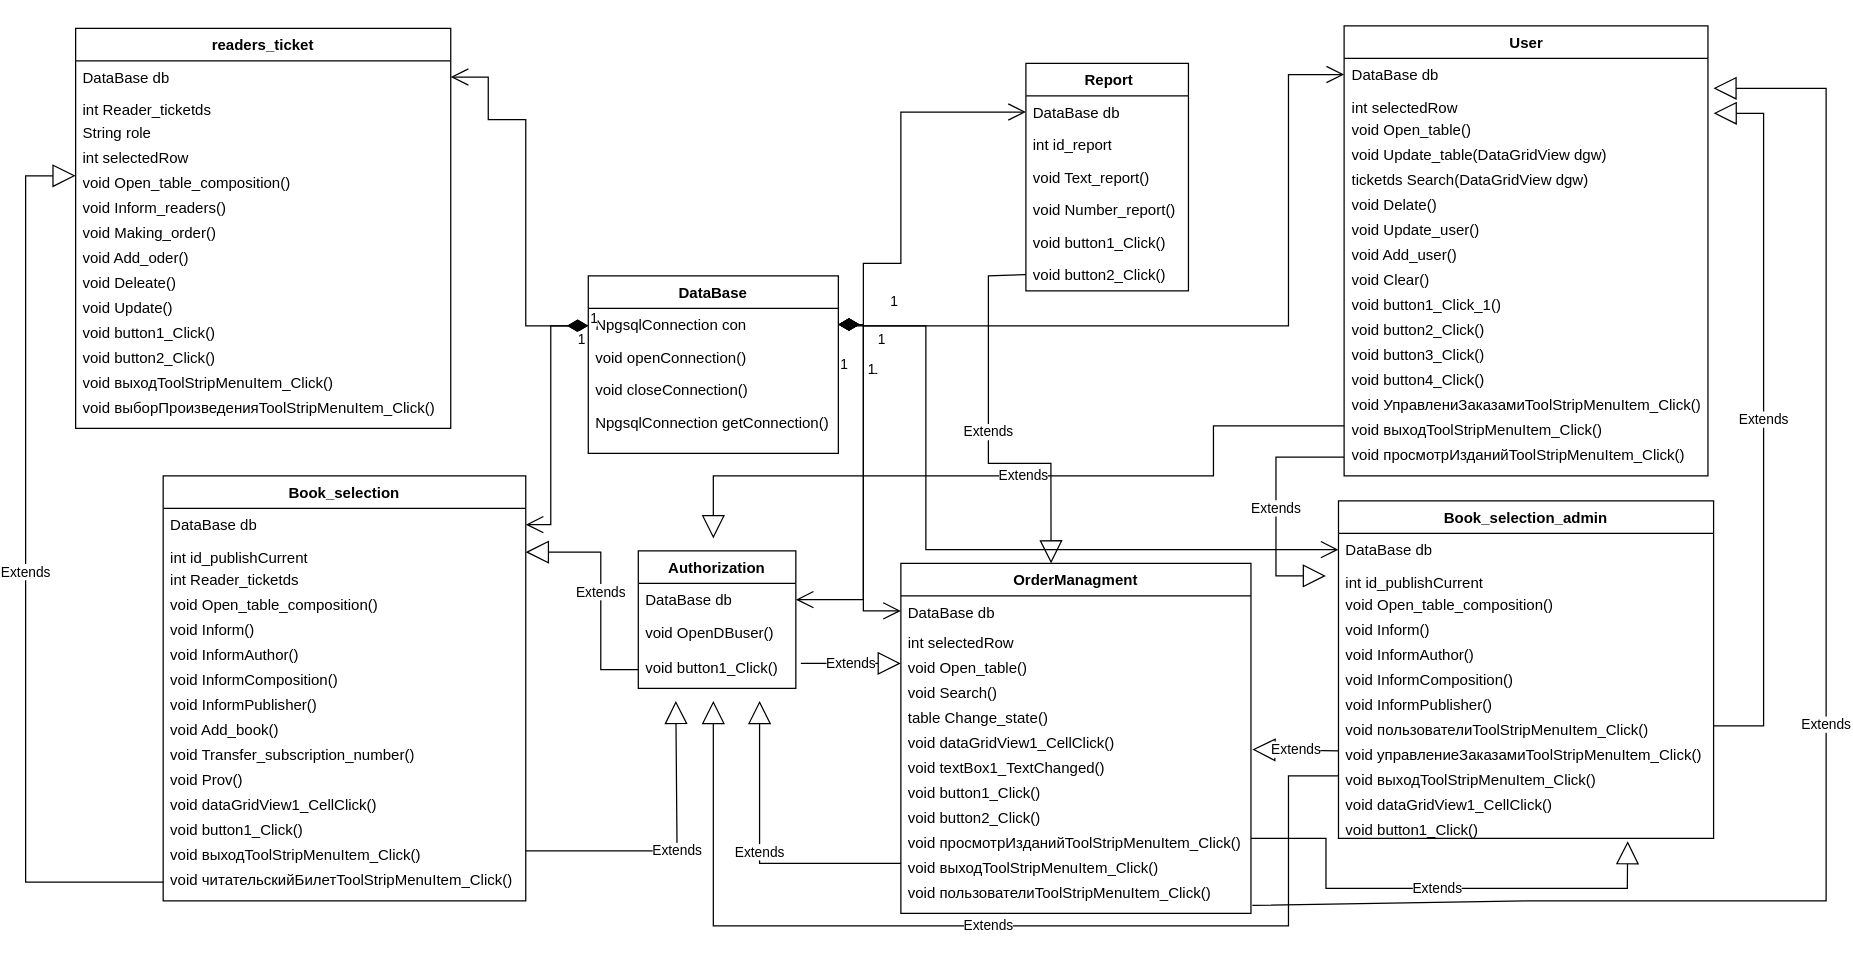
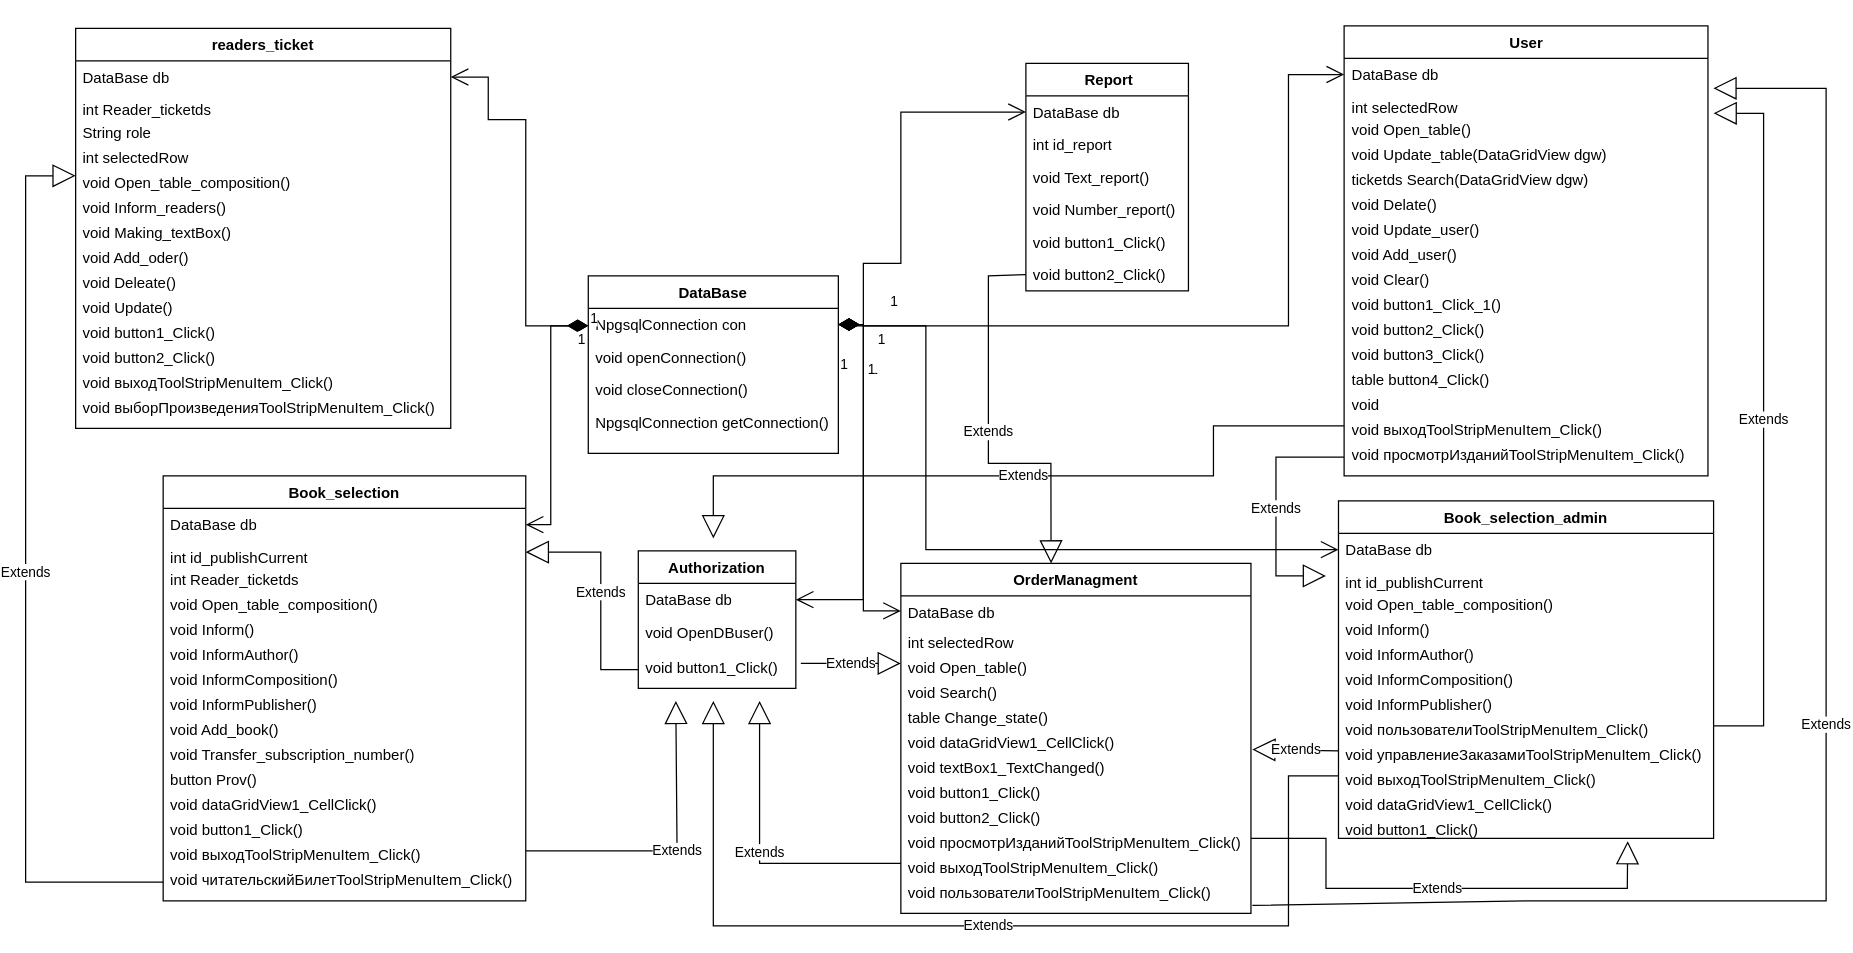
(157, 233) -> (165, 233)
(1428, 381) -> (1432, 381)
(1528, 415) -> (1528, 415)
(213, 781) -> (223, 781)
